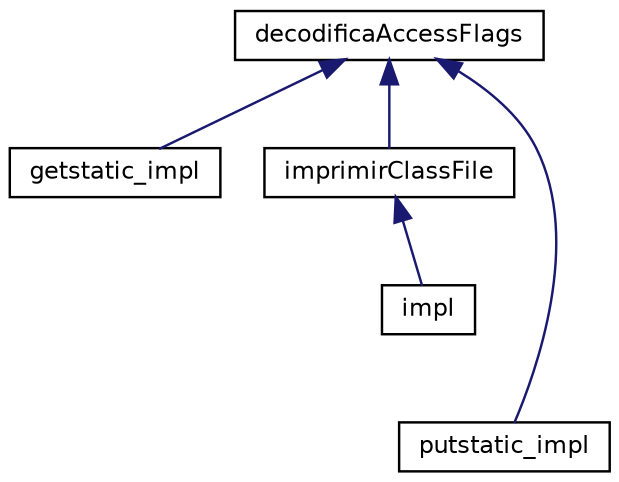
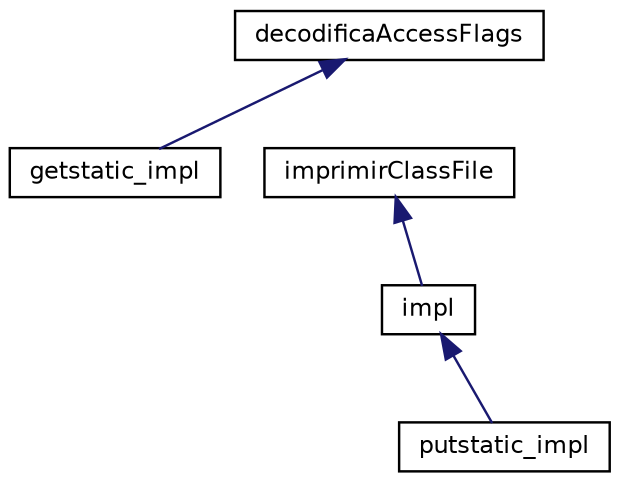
(389, 117) -> none
(556, 232) -> (473, 389)
